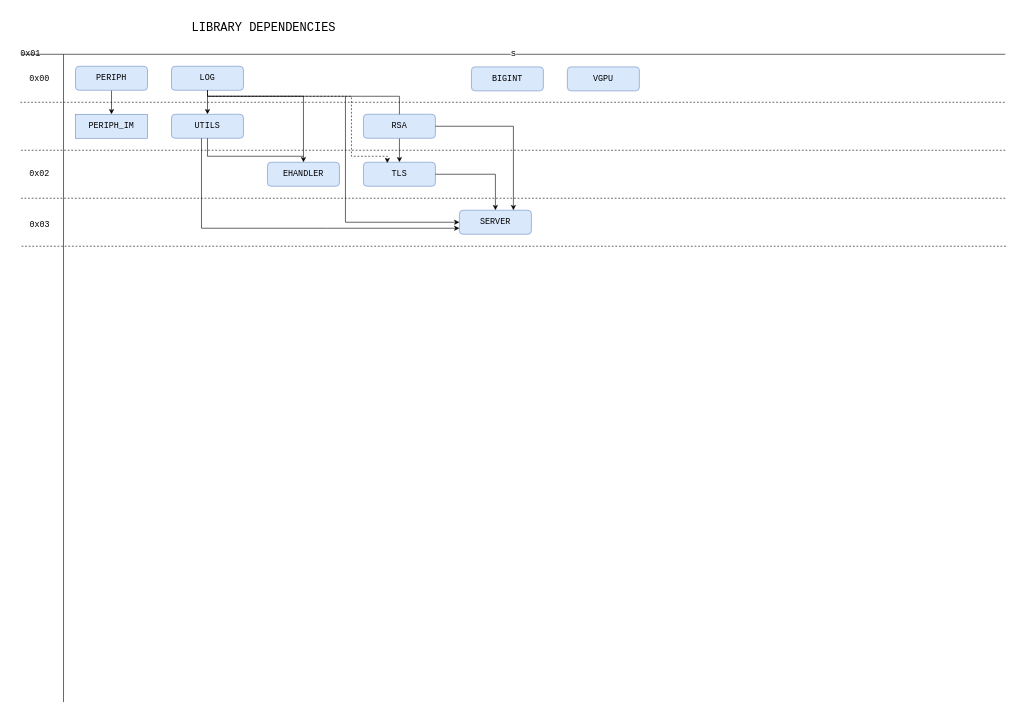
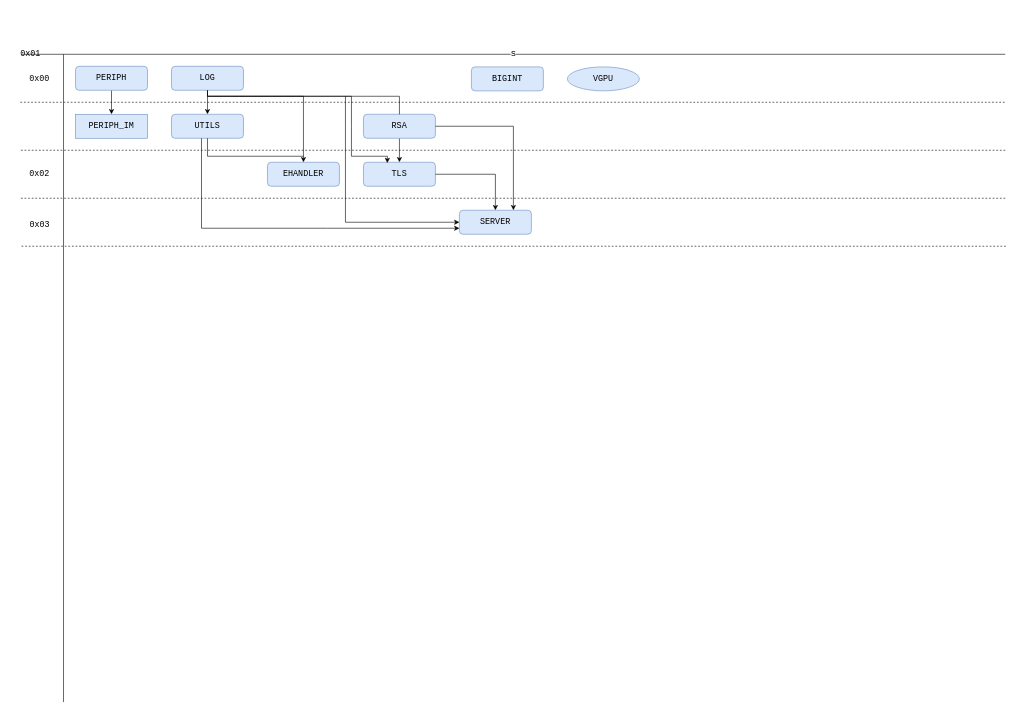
(264, 27) -> none
(603, 79) -> (603, 79)
(351, 146) -> (351, 146)
